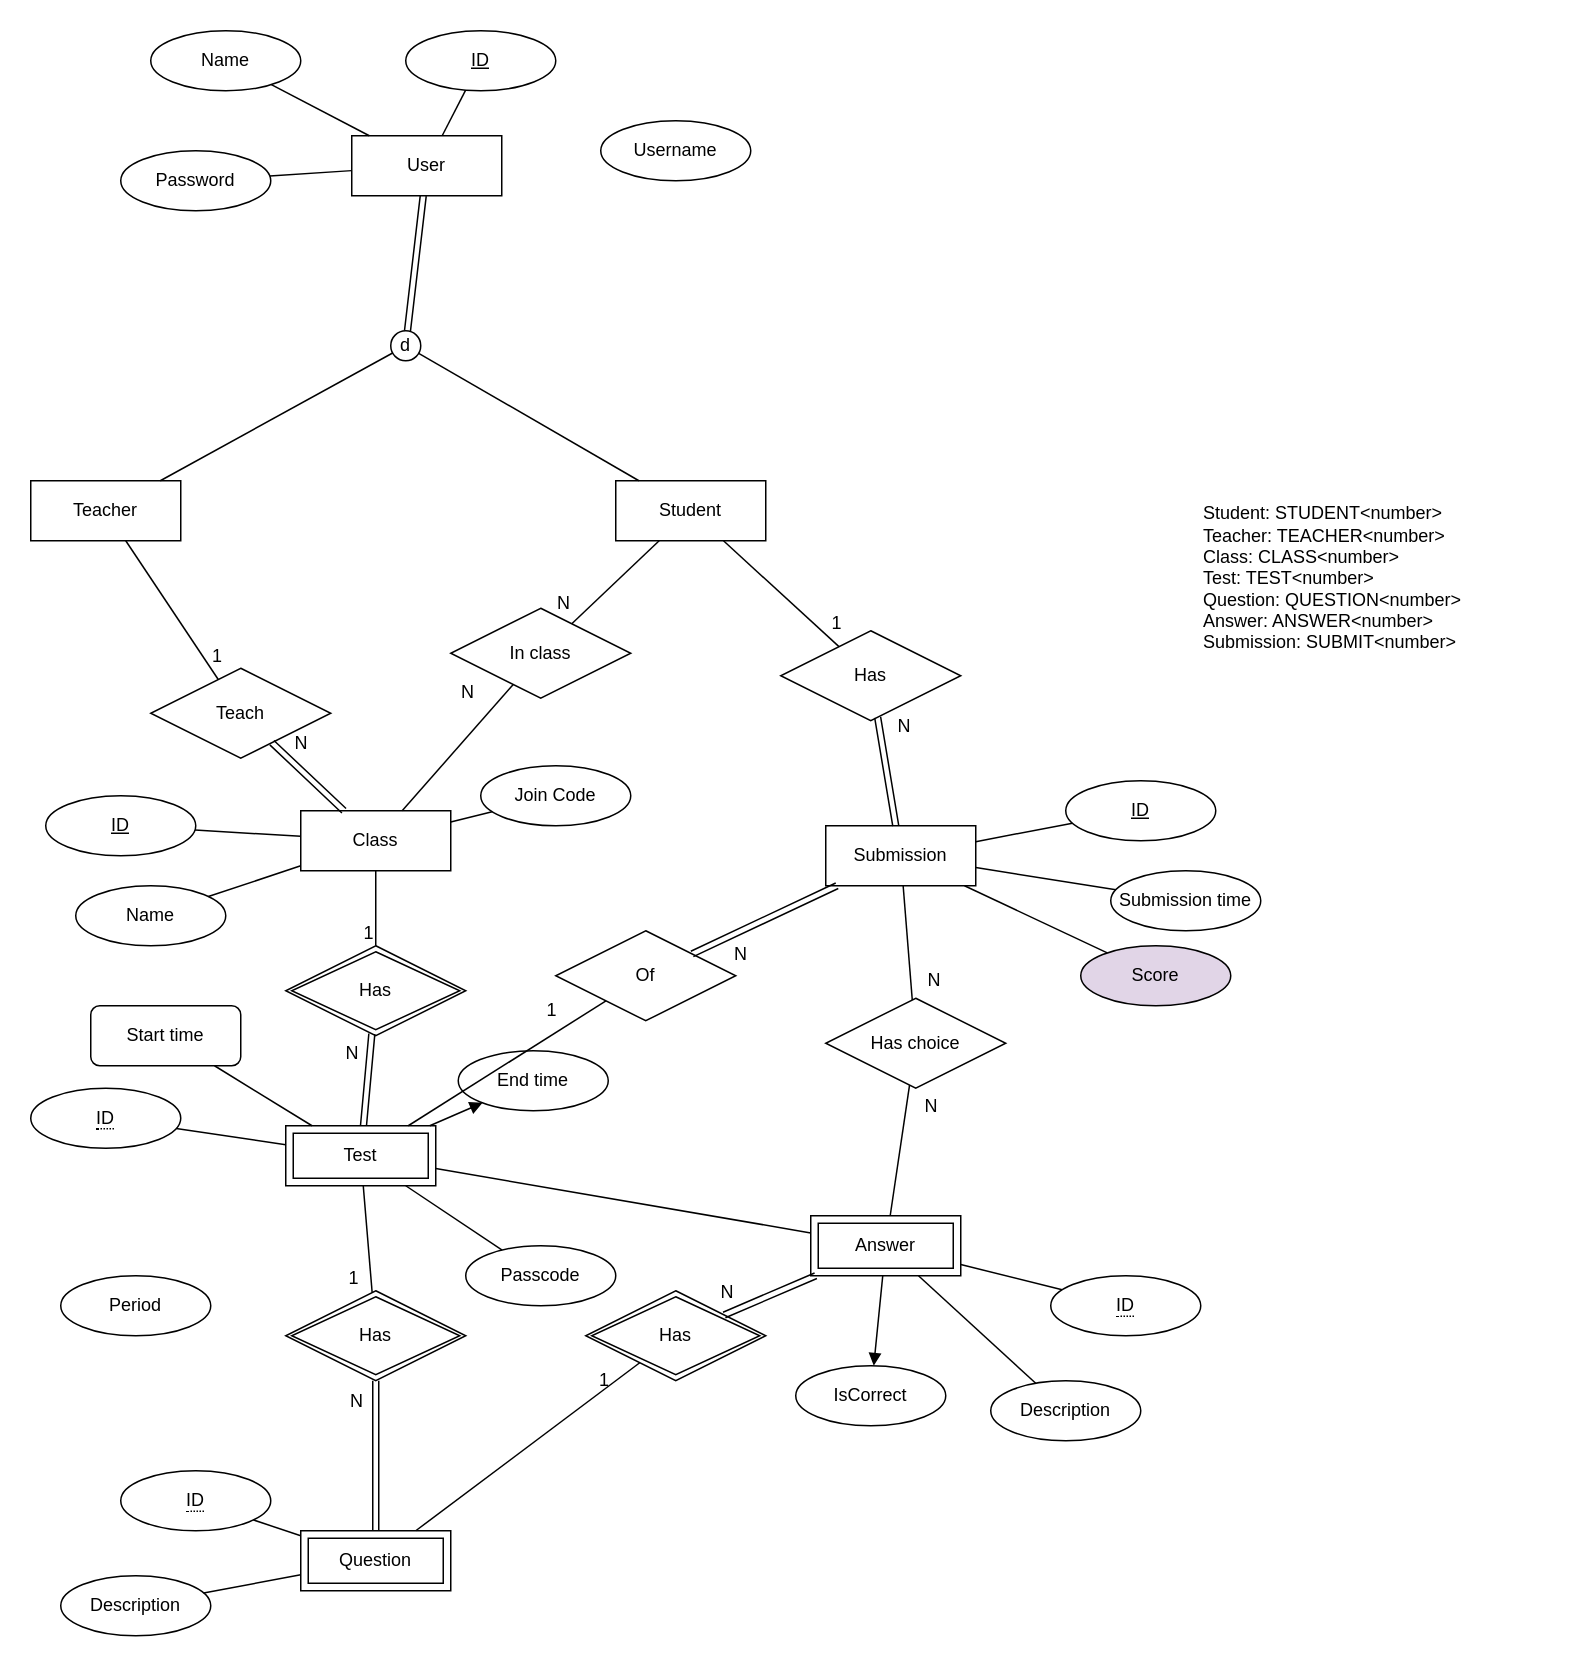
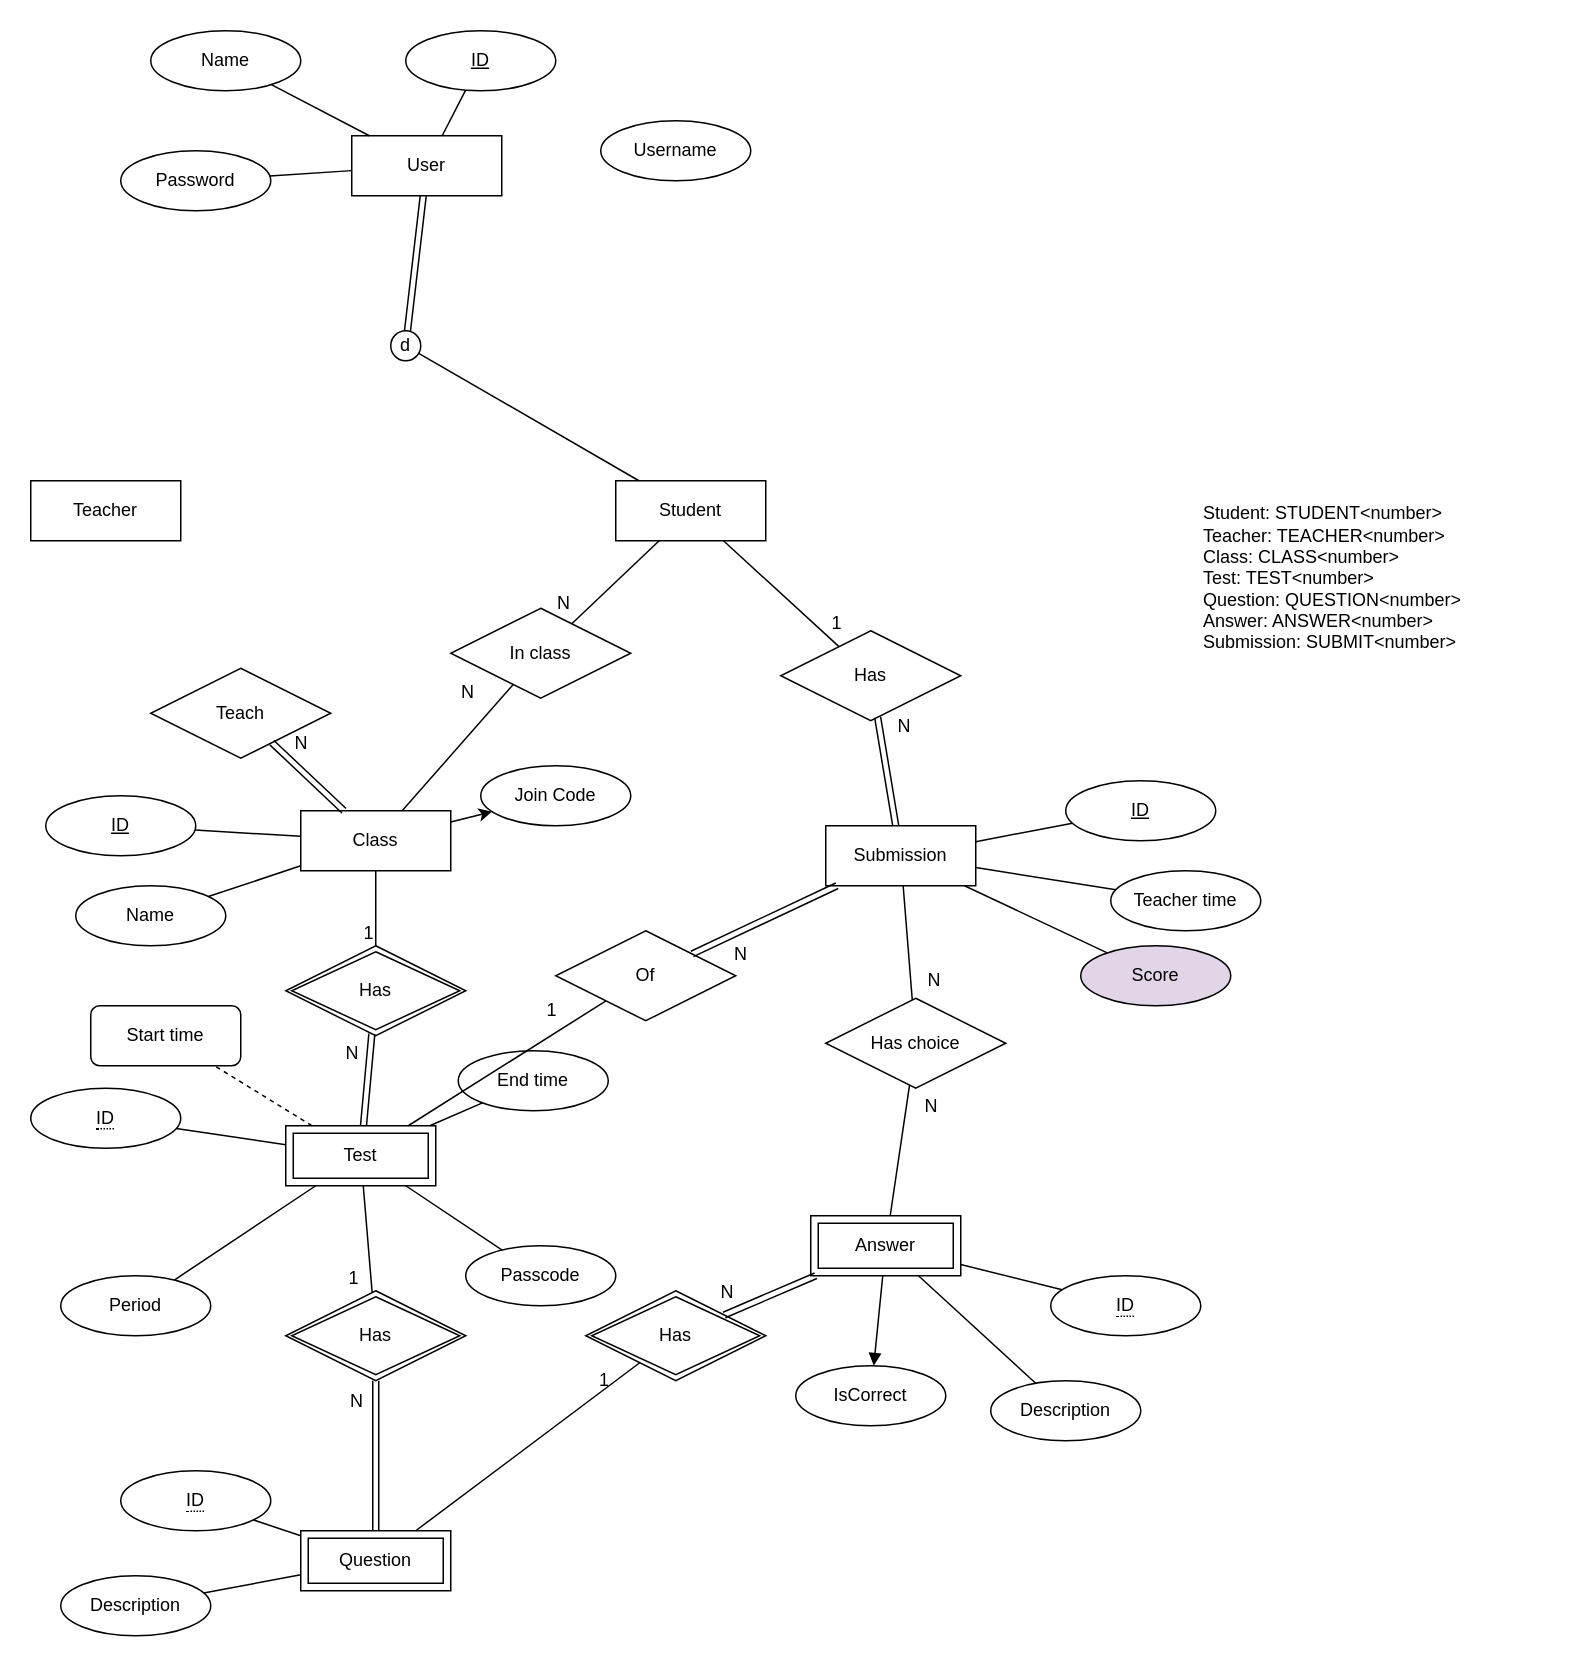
(277, 417) -> none
(172, 610) -> none
(485, 813) -> (481, 814)
(1186, 901) -> (1186, 901)
(264, 1096) -> (264, 1096)
(469, 1108) -> (474, 1106)
(623, 1201) -> (245, 1233)
